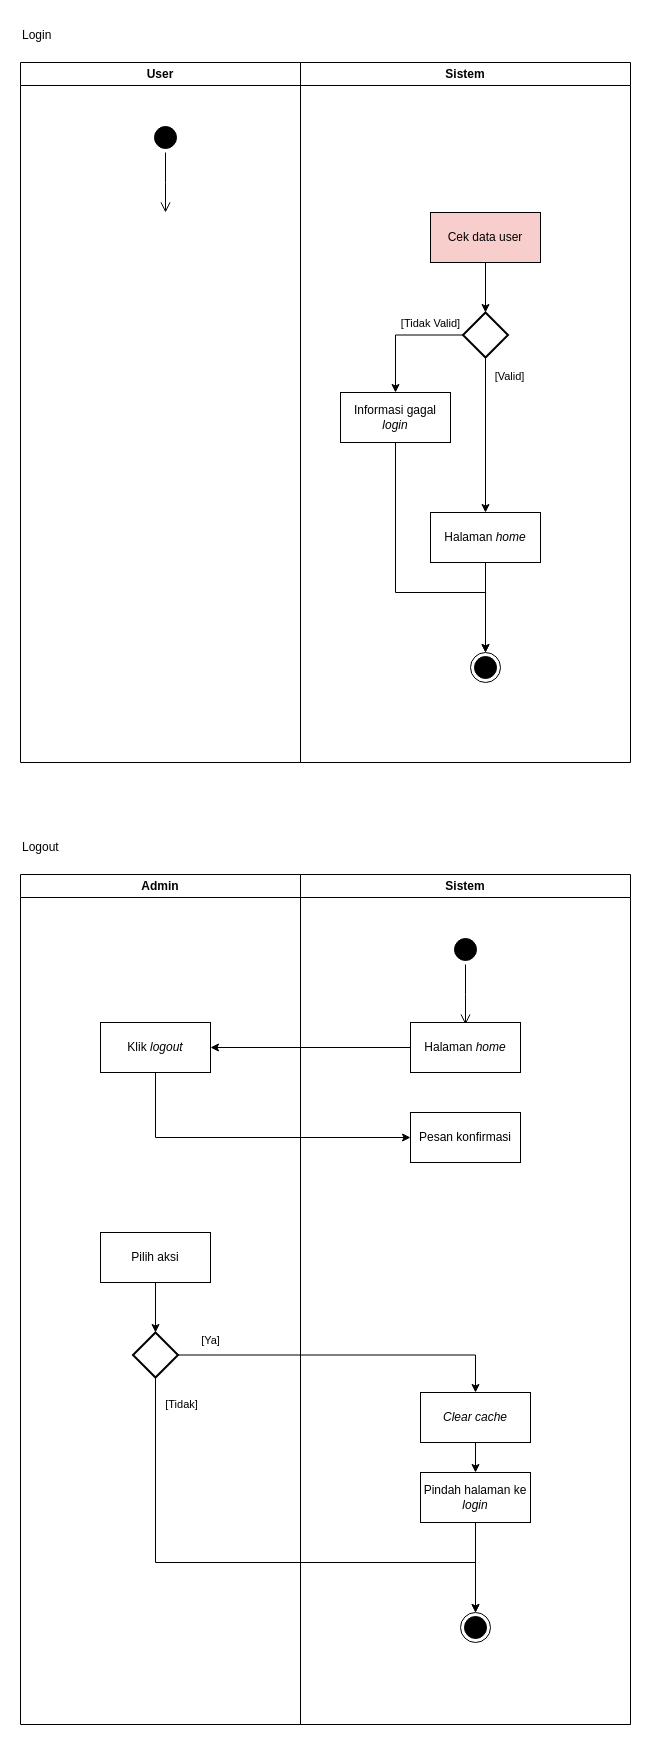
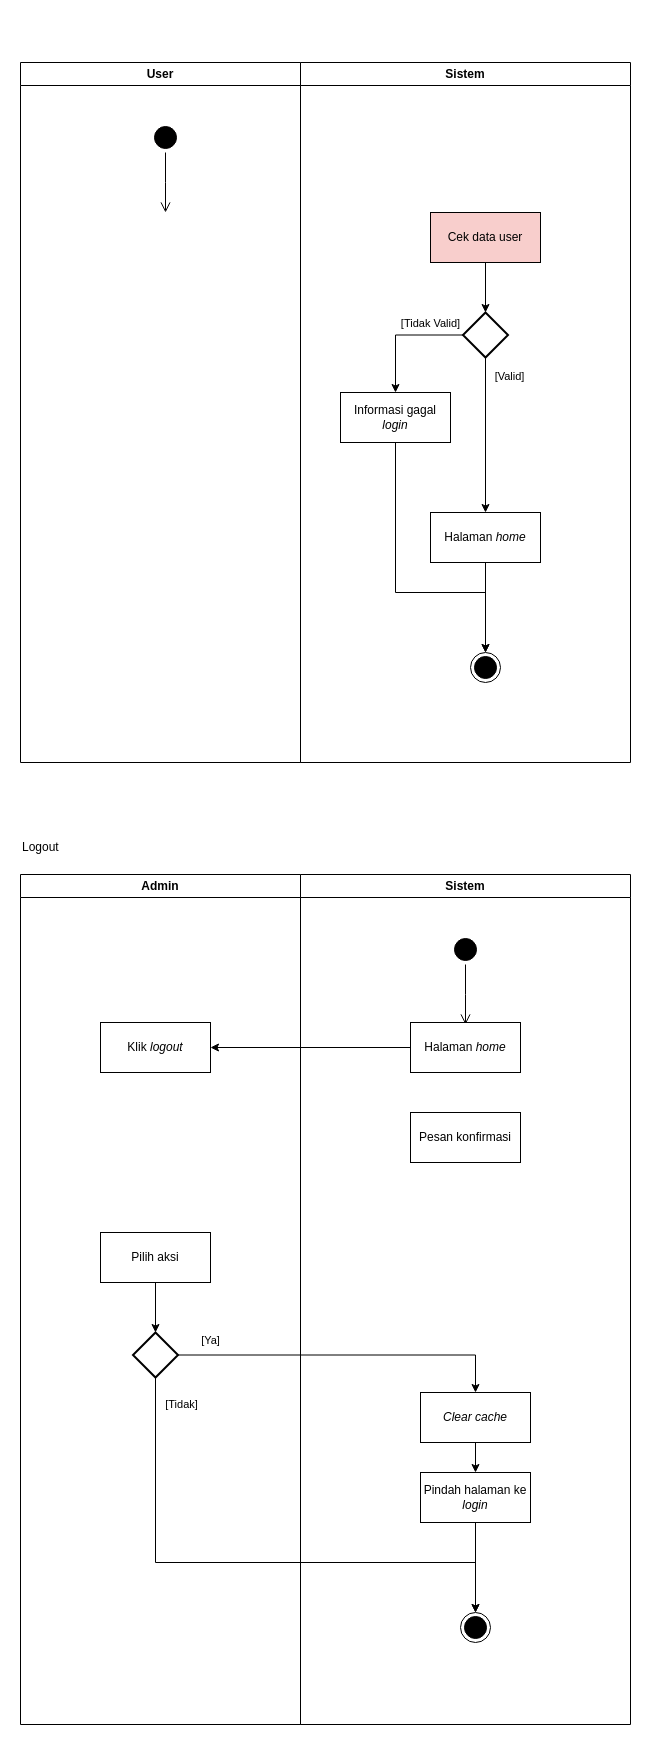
(46, 36) -> none
(247, 1138) -> none
